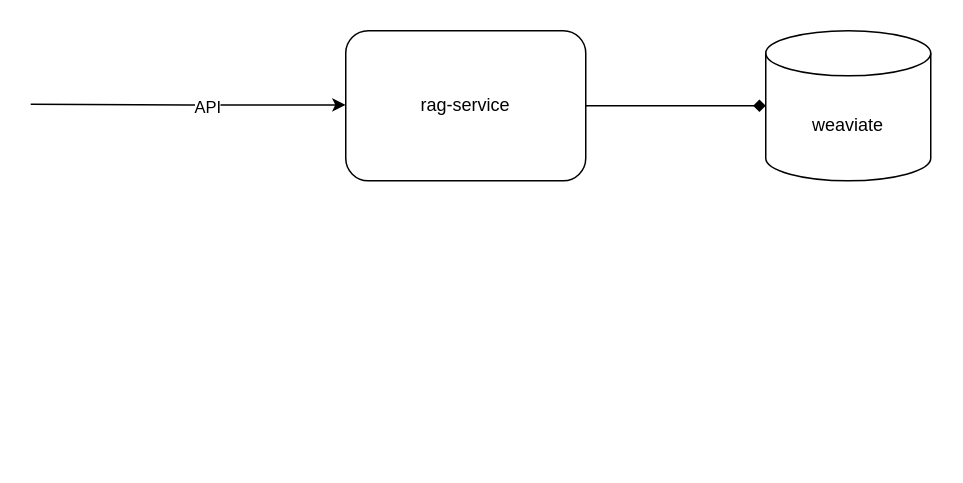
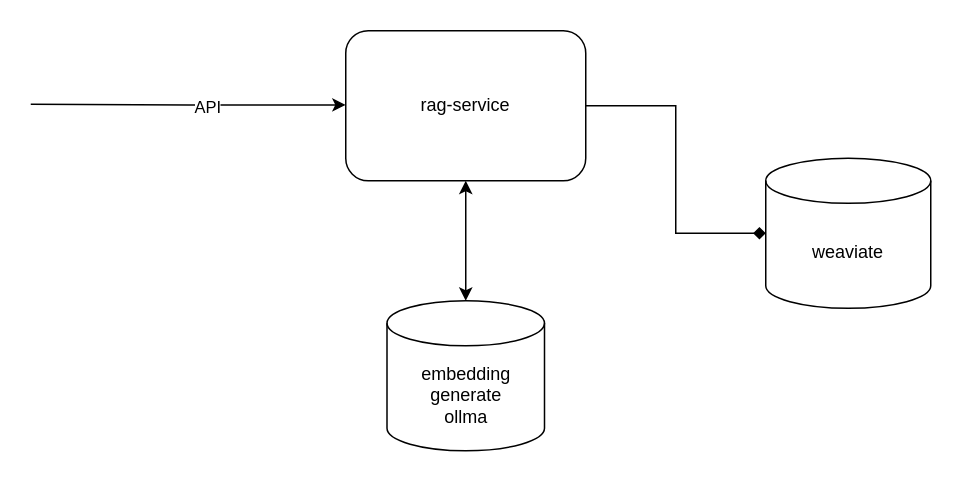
(848, 106) -> (848, 233)
none -> (466, 241)
none -> (466, 376)
